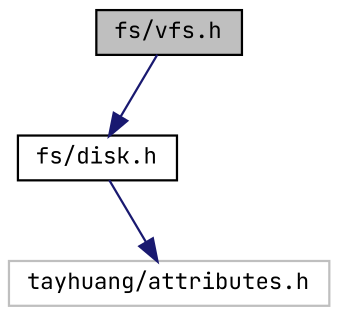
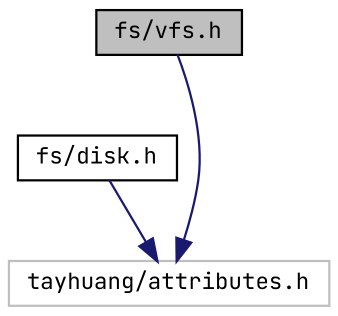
(139, 86) -> (199, 147)
